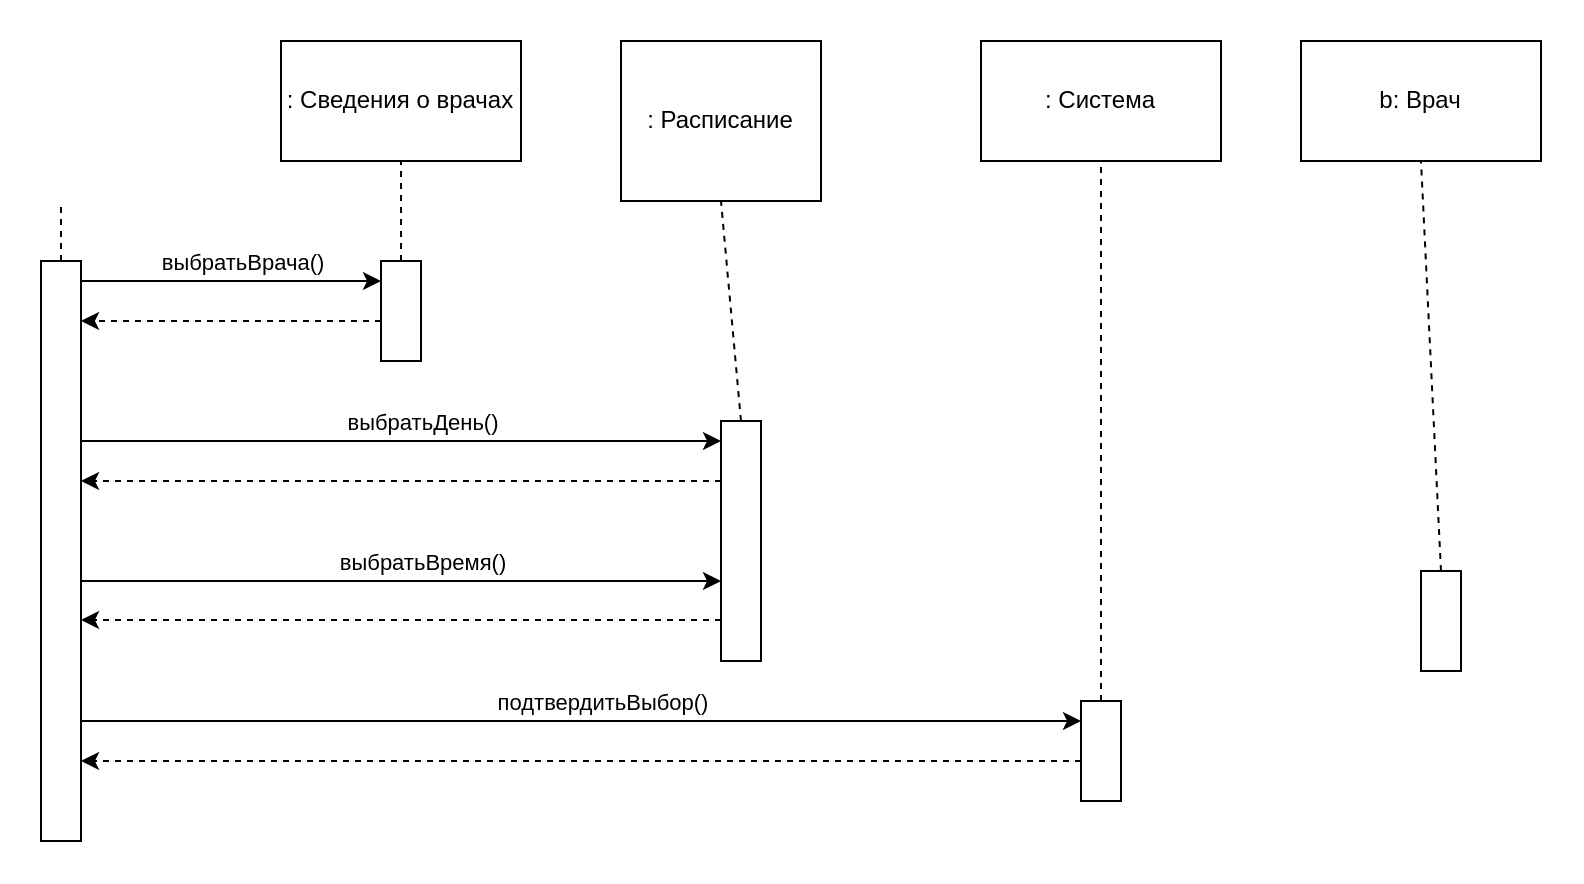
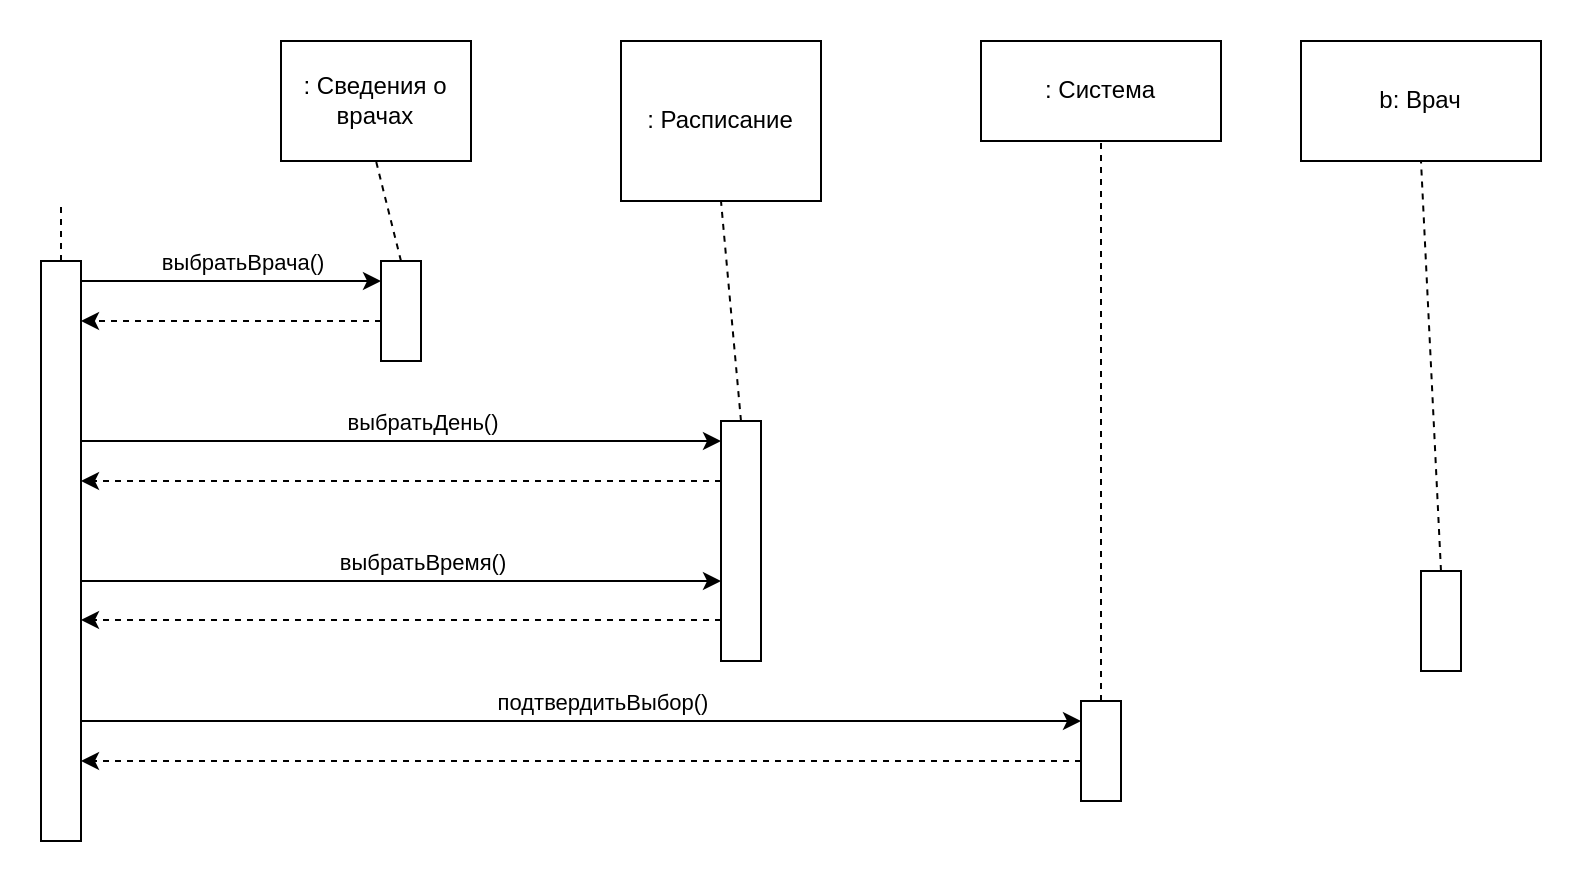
(401, 101) -> (376, 101)
(1101, 101) -> (1101, 91)
